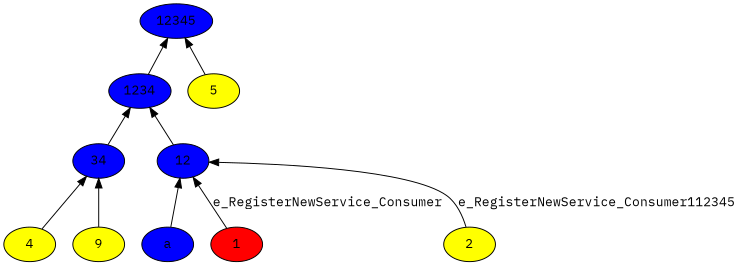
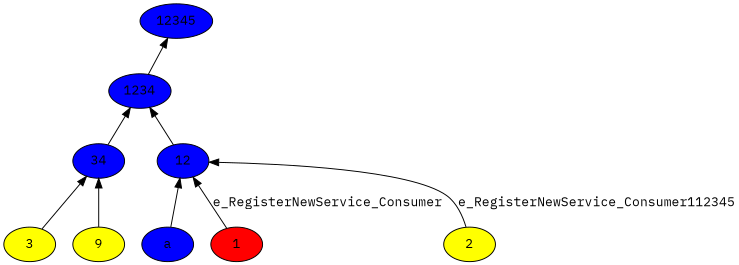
(214, 91) -> none
(30, 244) -> (30, 244)
